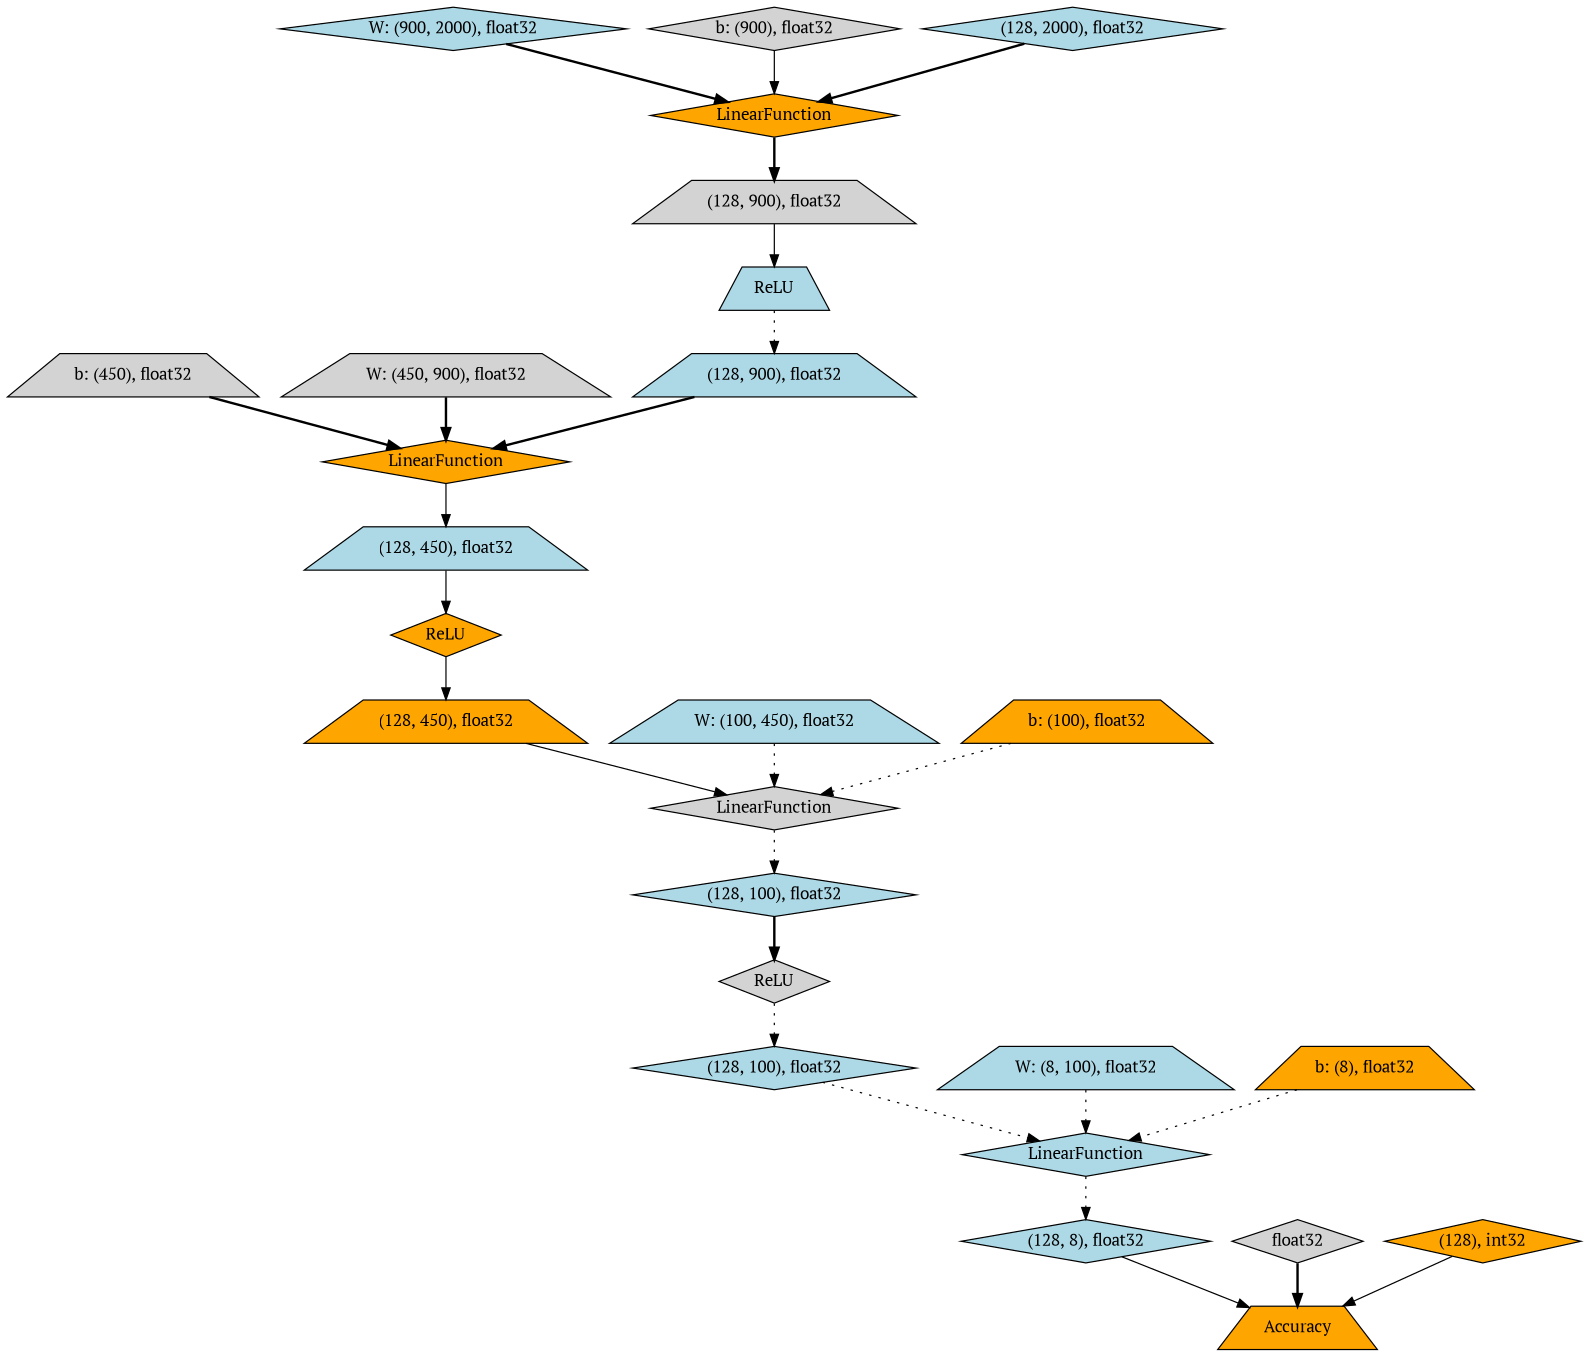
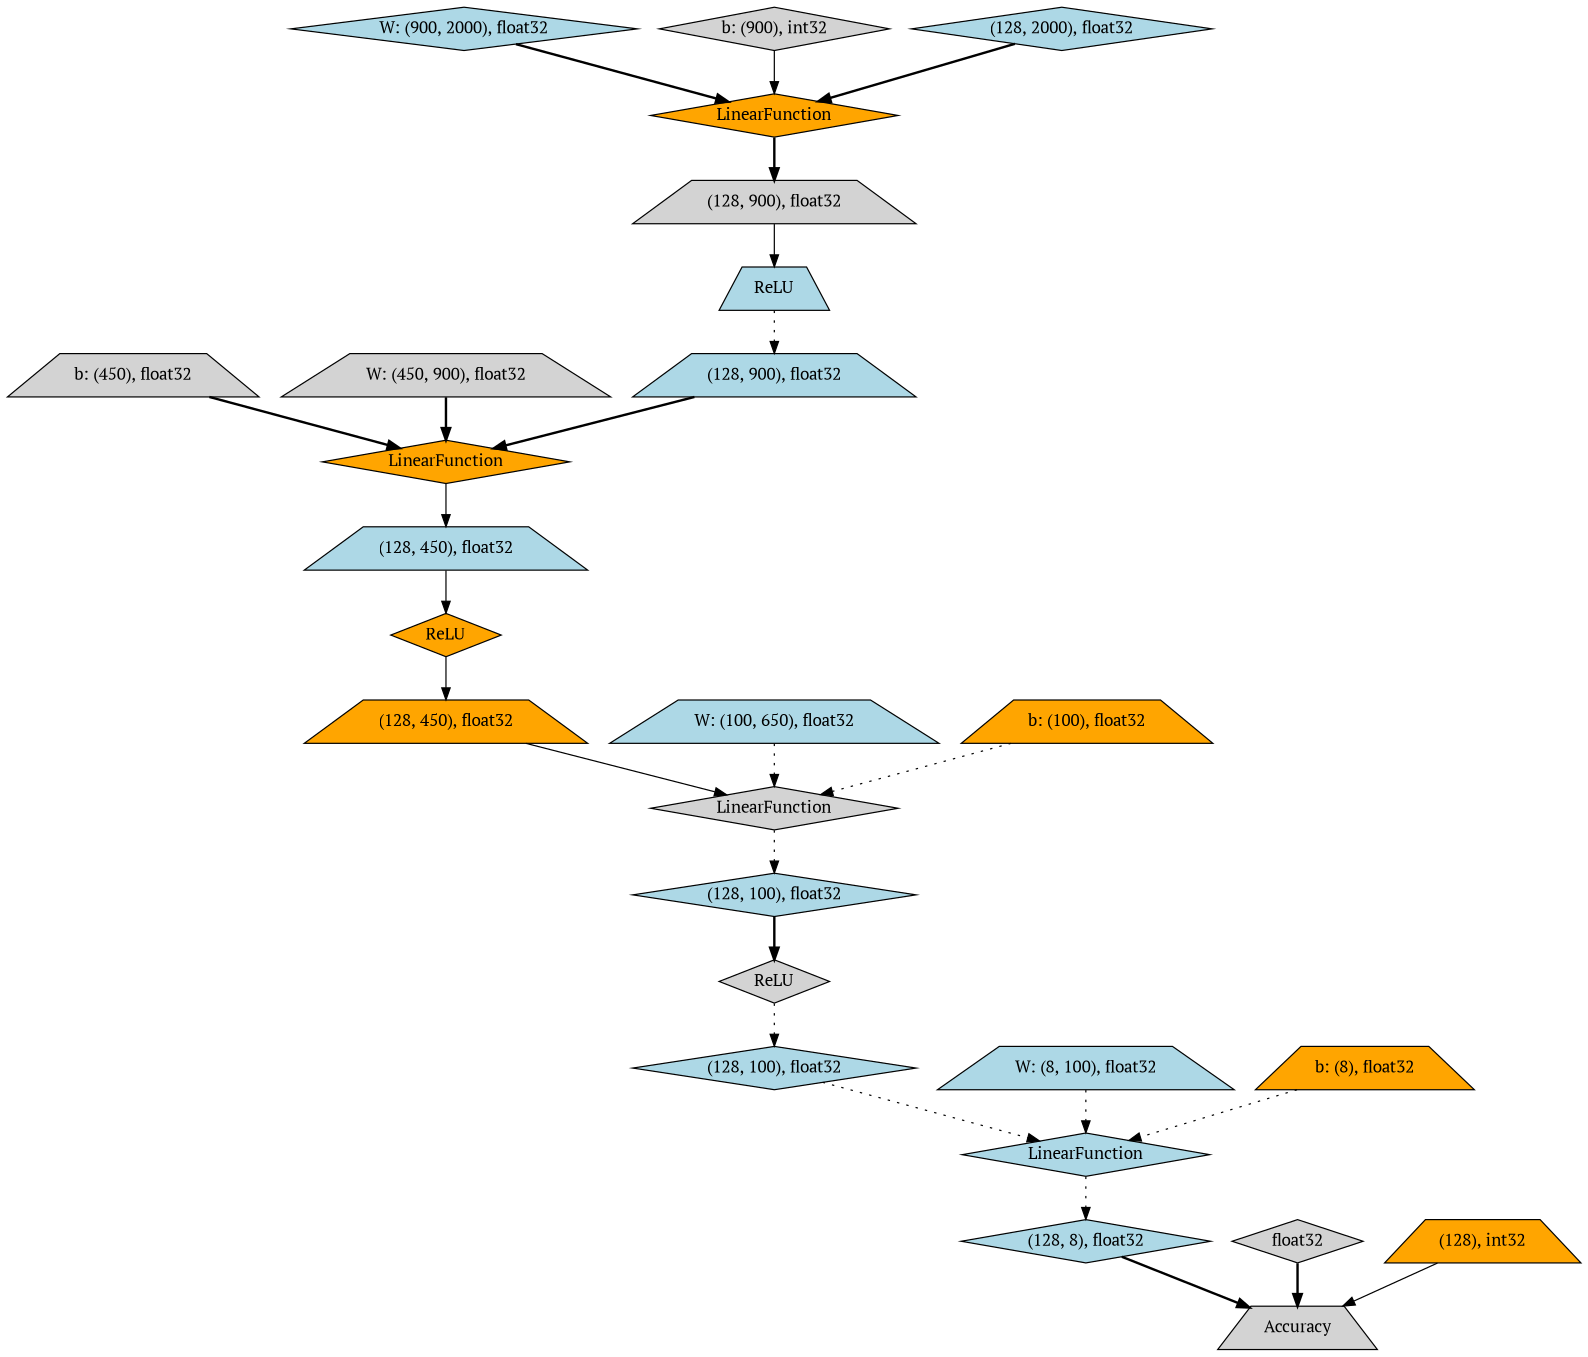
(774, 29) -> (774, 29)
(774, 722) -> (774, 722)
(1483, 1241) -> (1483, 1241)
(1180, 1280) -> (1180, 1280)
(1298, 1328) -> (1298, 1328)
